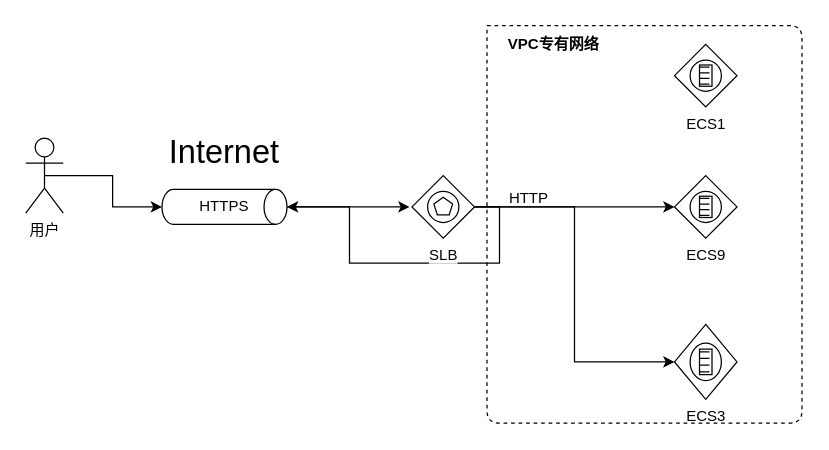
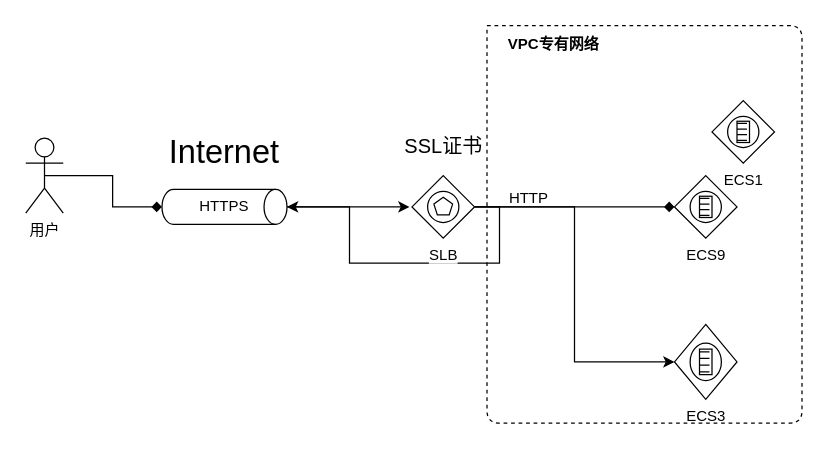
(706, 76) -> (743, 132)
none -> (443, 146)
(152, 207) -> (151, 207)
(664, 207) -> (664, 207)
